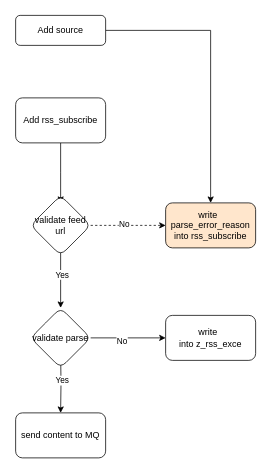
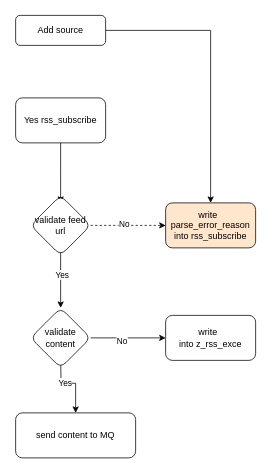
(60, 120) -> (60, 120)
(60, 338) -> (60, 338)
(60, 435) -> (75, 435)
